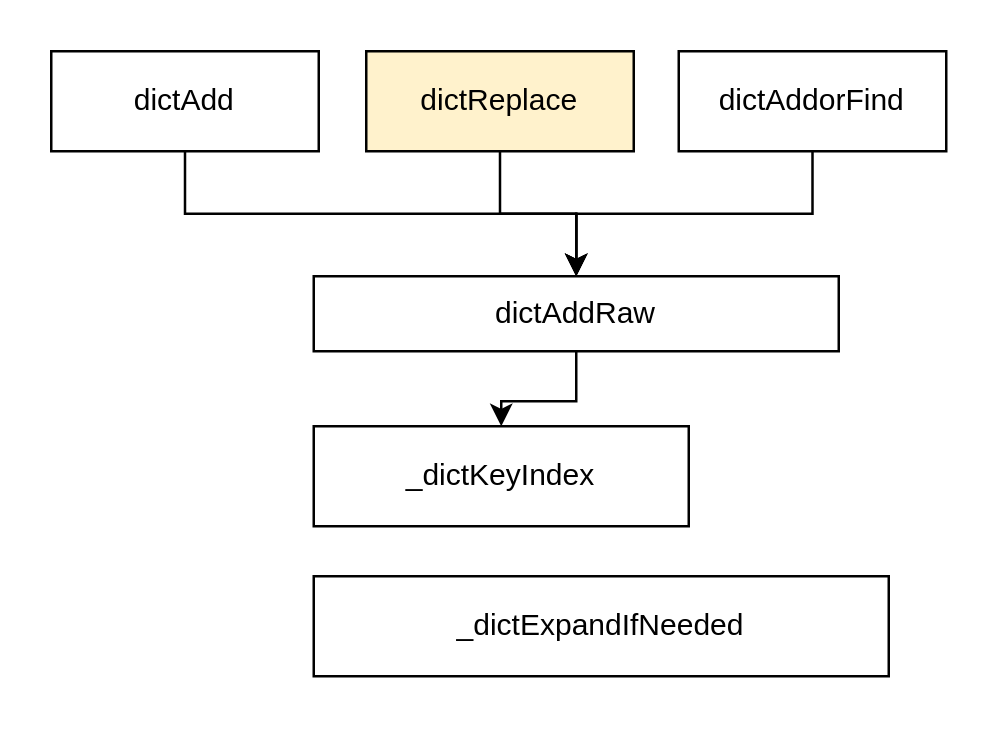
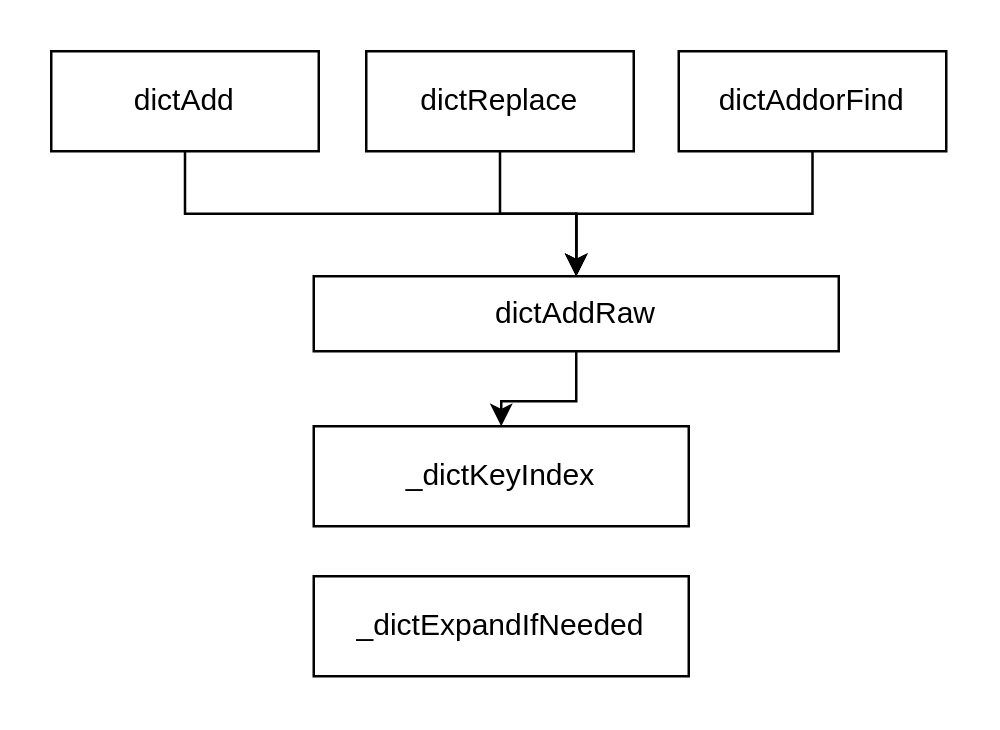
(500, 101) -> (500, 101)
(601, 626) -> (501, 626)
